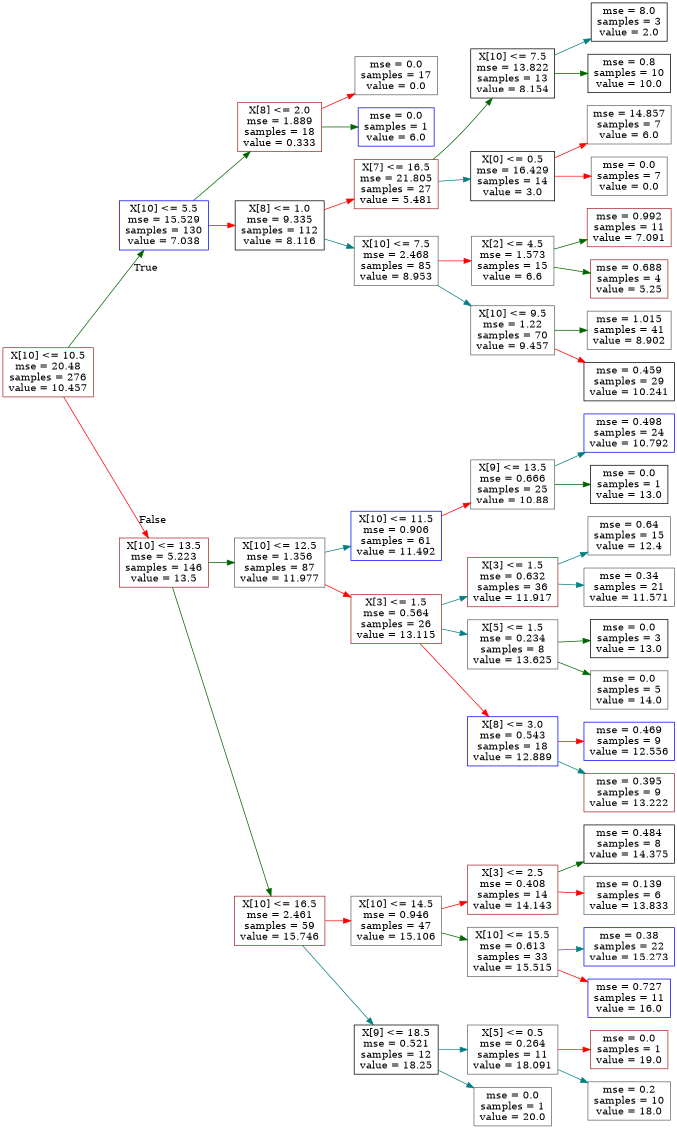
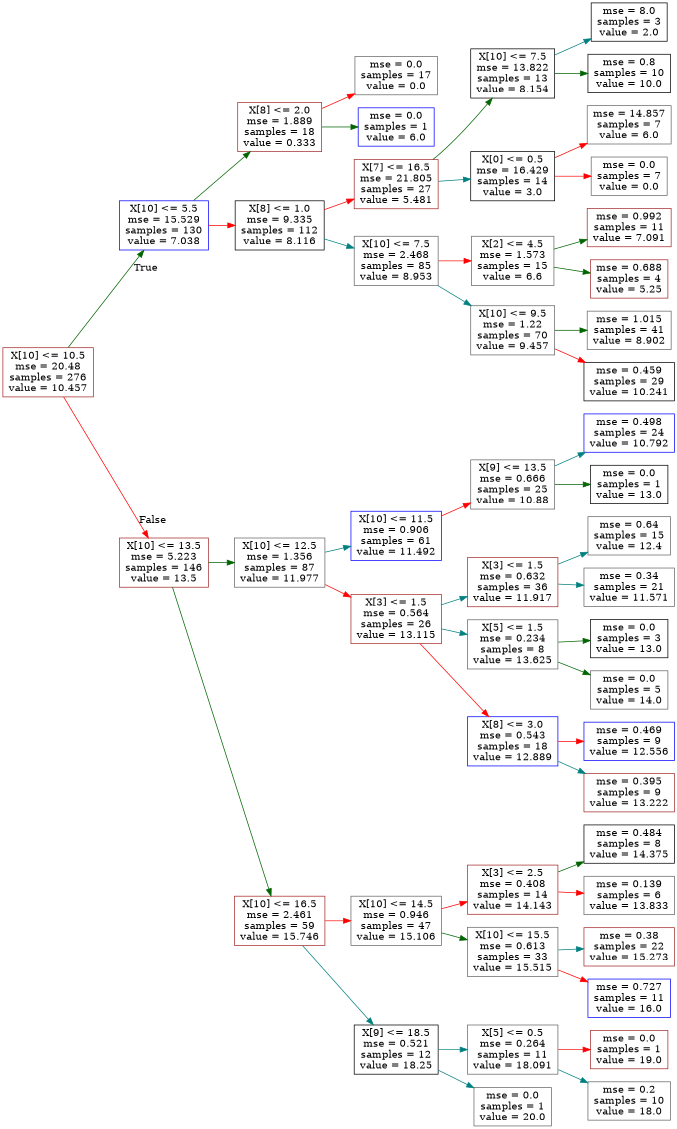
(629, 947) -> (629, 947)
